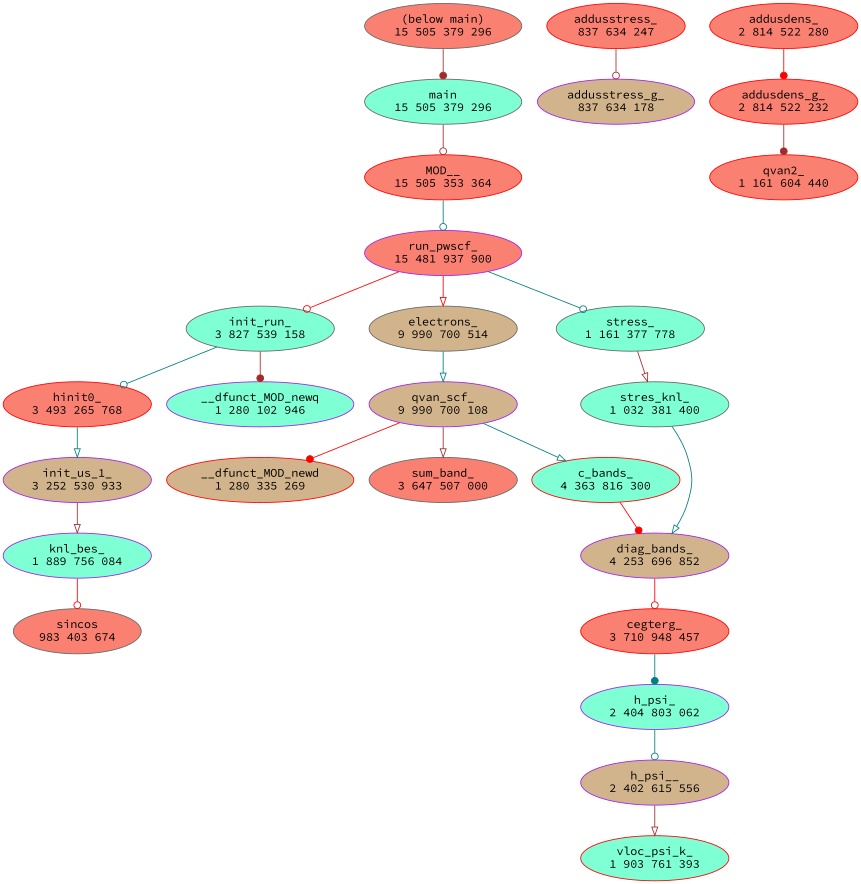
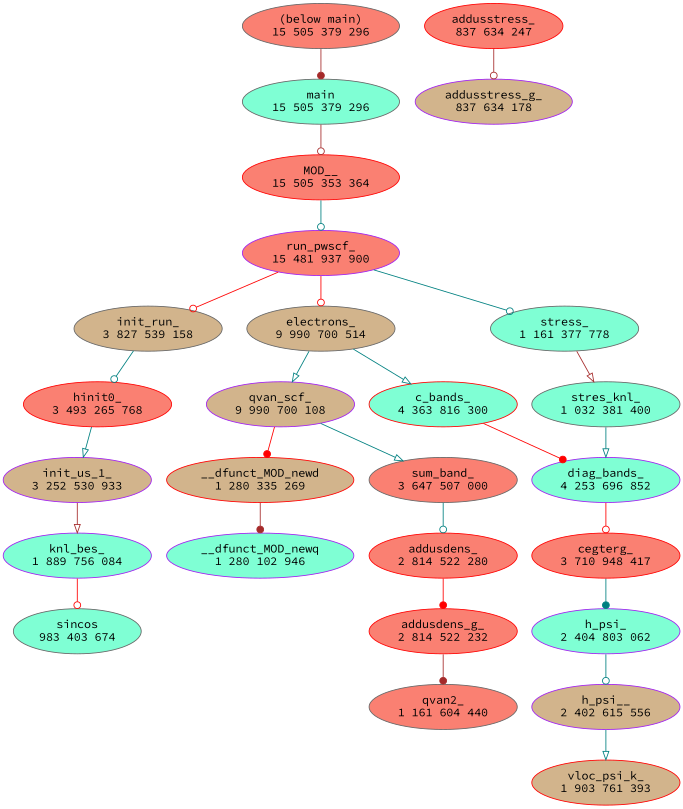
(784, 177) -> (443, 707)
(443, 287) -> (321, 288)
(260, 329) -> (148, 329)
(260, 363) -> (260, 514)
(443, 438) -> (358, 440)
(521, 440) -> (378, 364)
none -> (443, 514)
(655, 556) -> (606, 480)
(77, 631) -> (77, 631)
(655, 631) -> (606, 556)
(655, 816) -> (606, 741)
(655, 858) -> (606, 783)
